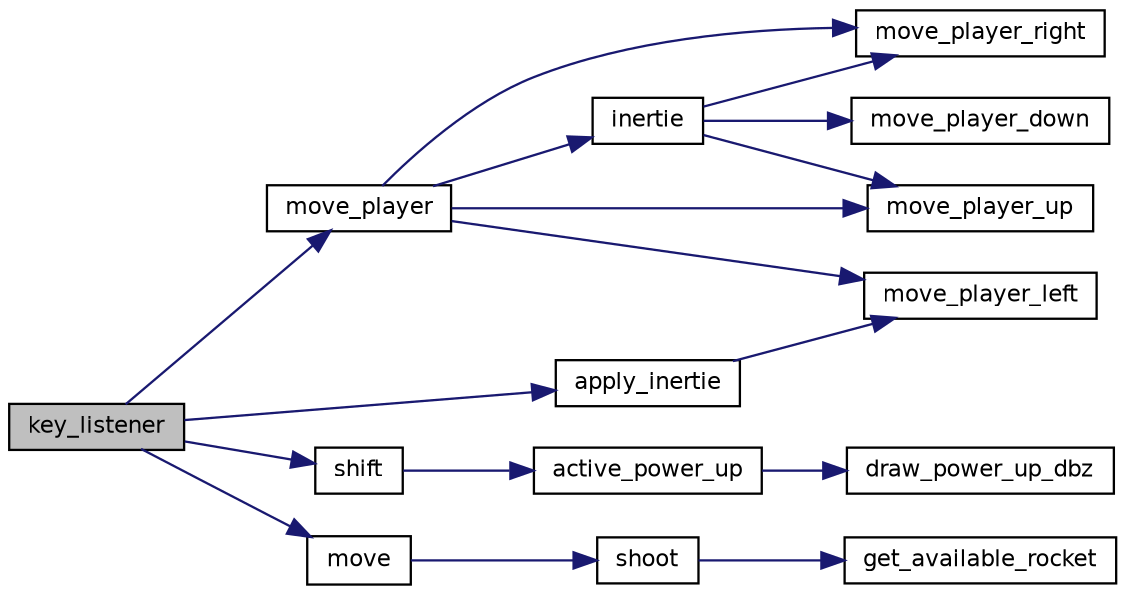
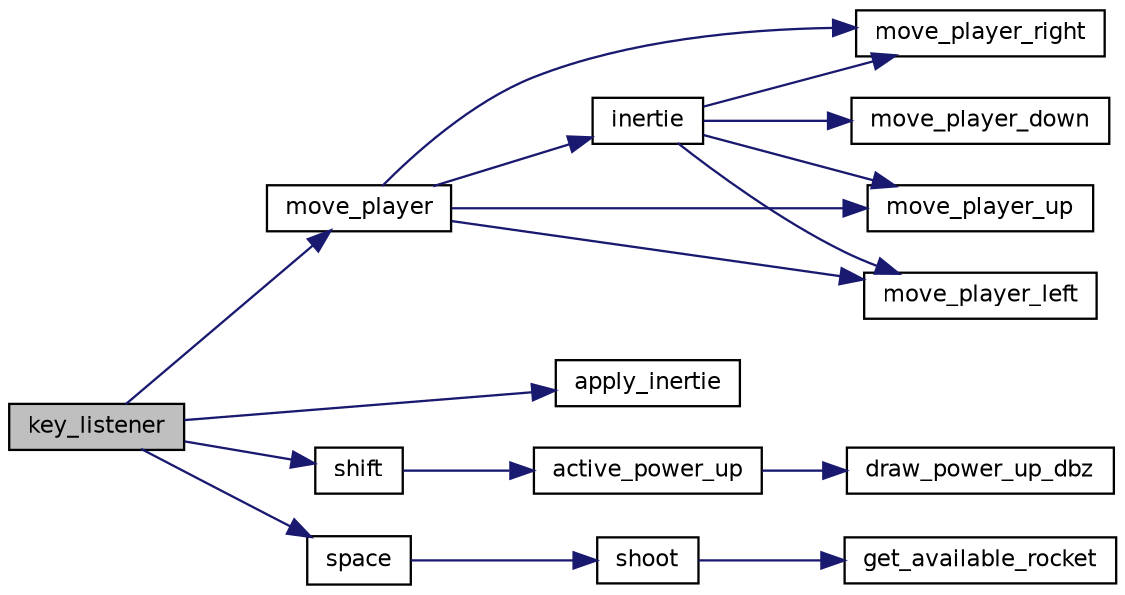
(803, 342) -> (793, 223)
(359, 560) -> (359, 560)
